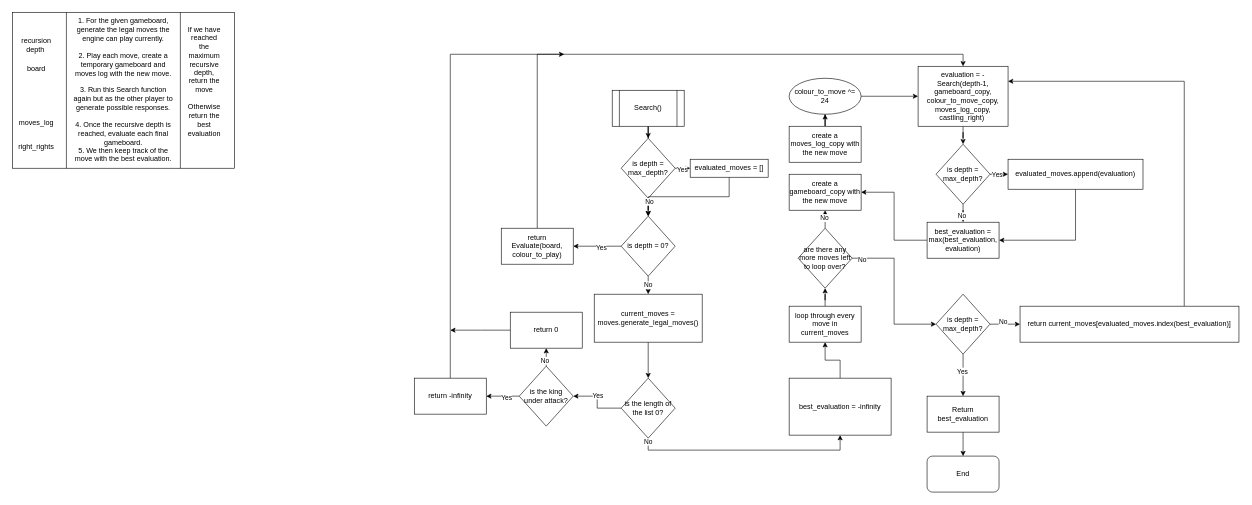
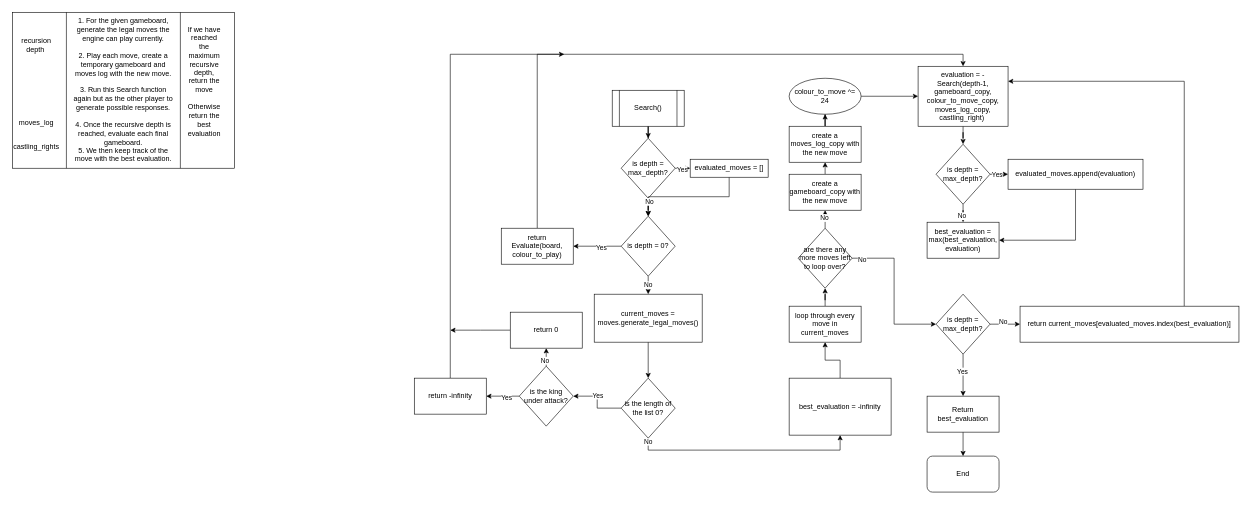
(36, 69) -> none
(36, 147) -> (36, 147)
none -> (825, 167)
(894, 192) -> none
